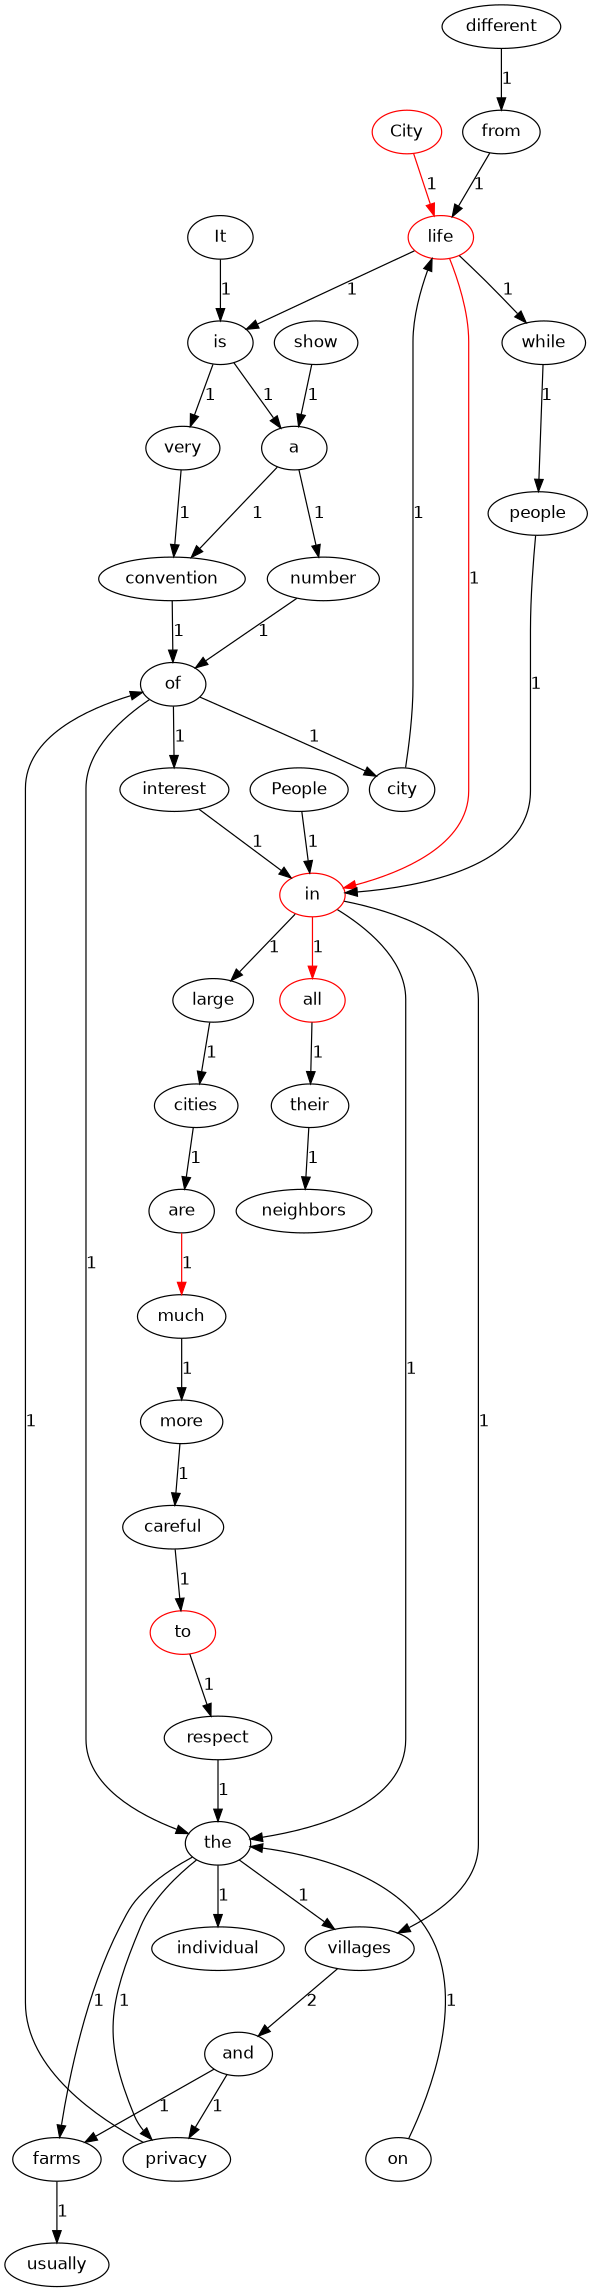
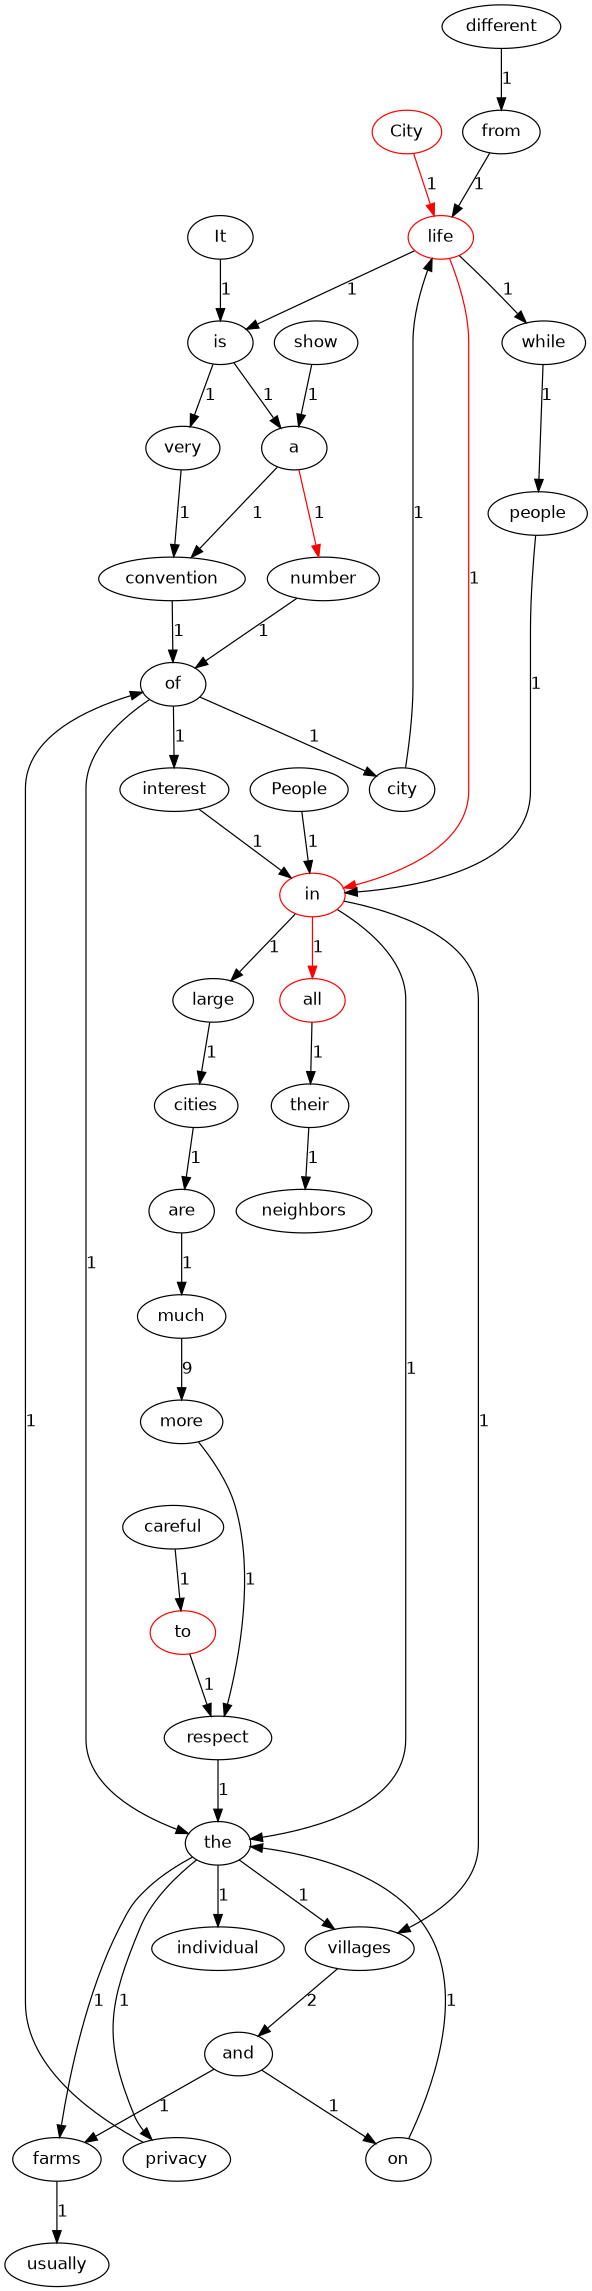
(307, 508) -> (307, 508)
(182, 1258) -> (182, 1258)
(188, 1369) -> (188, 1369)
(178, 1468) -> (244, 1568)
(211, 2101) -> (314, 2104)
